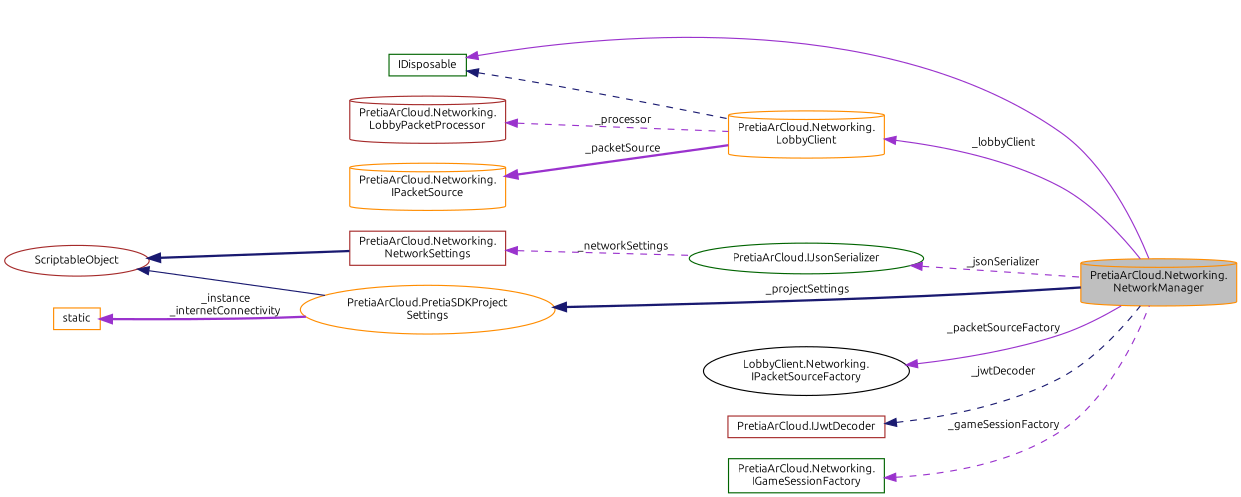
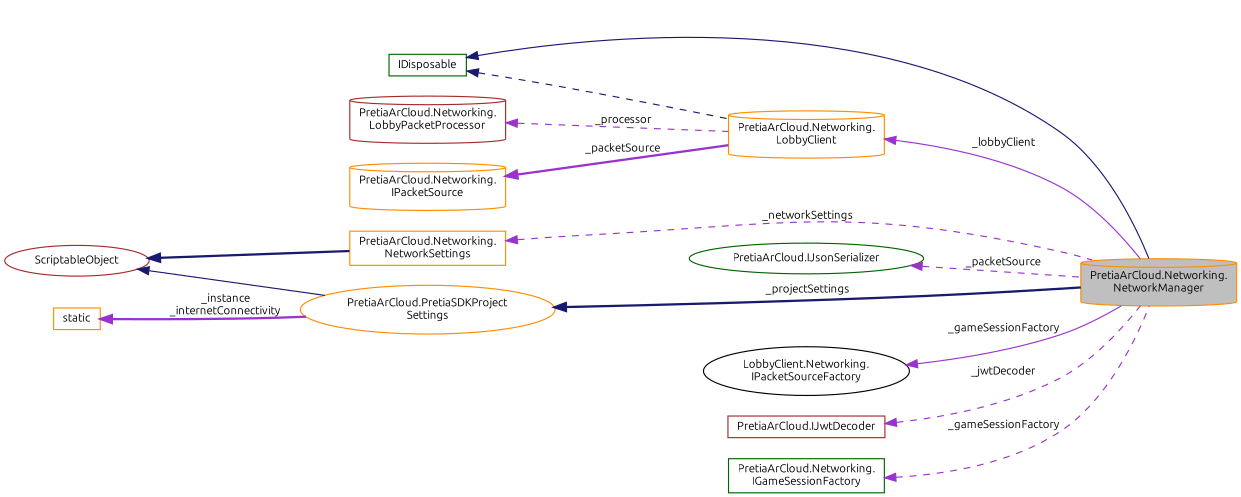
(855, 53) -> (855, 53)
(428, 248) -> (428, 248)
(604, 253) -> (806, 222)
(1002, 262) -> (1002, 262)
(1002, 328) -> (1002, 328)
(1032, 391) -> (1032, 391)
